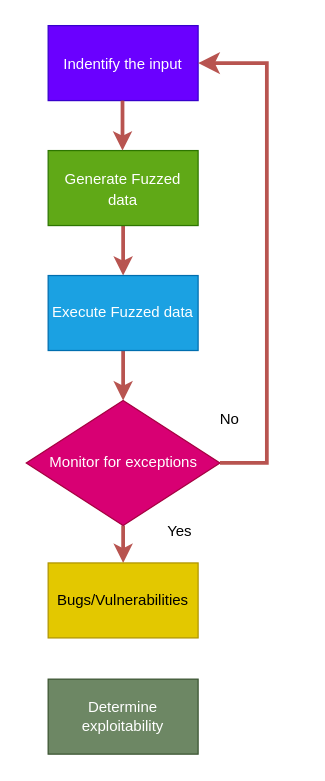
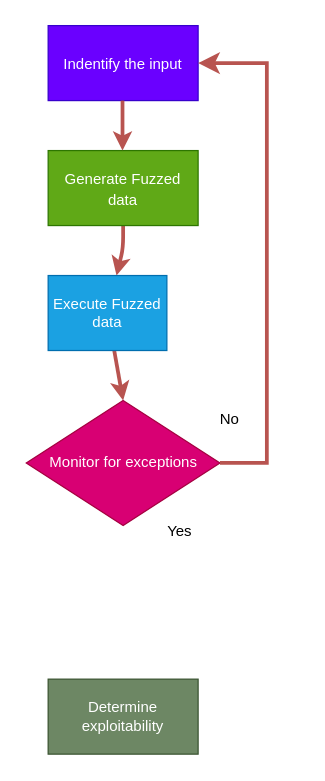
(123, 313) -> (108, 313)
(123, 538) -> none
(123, 601) -> none
